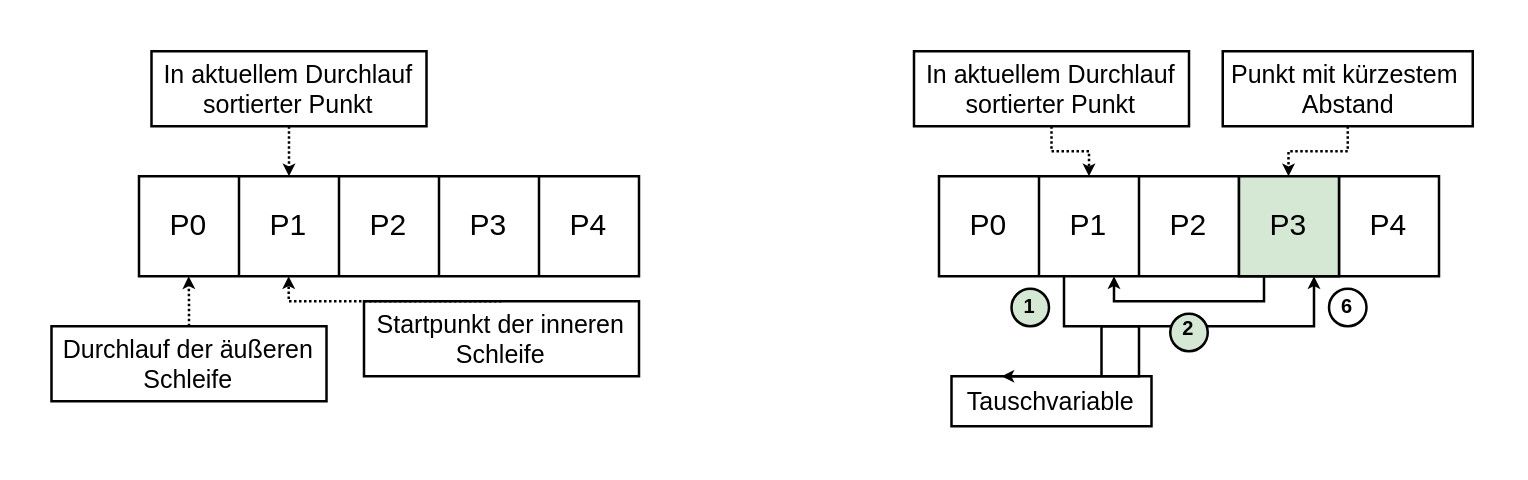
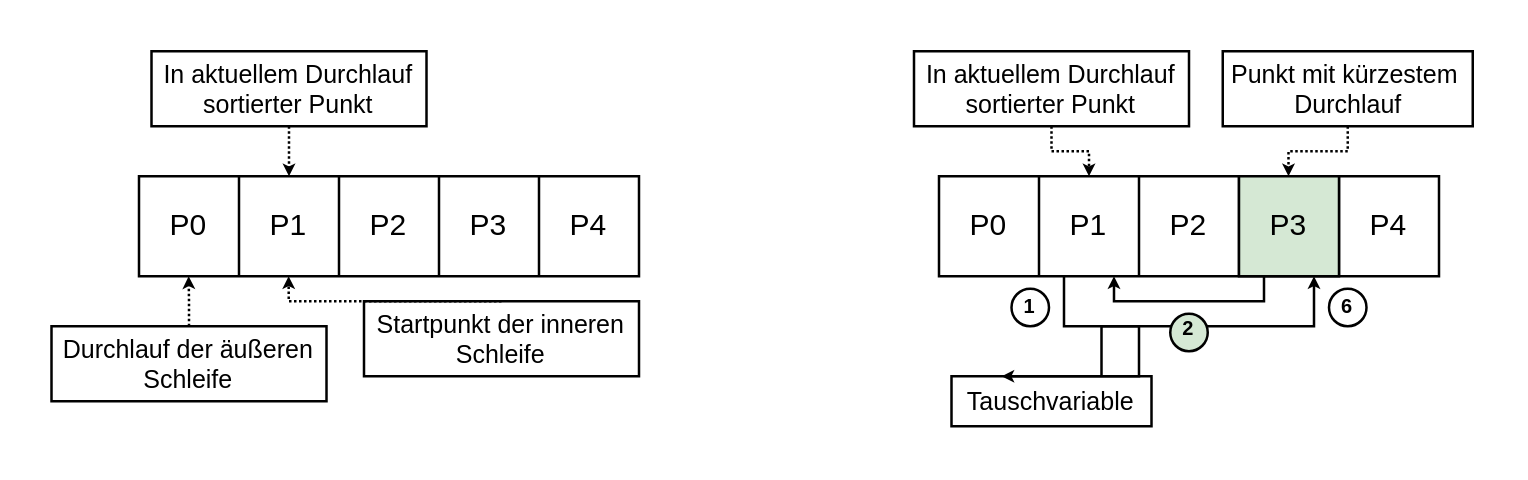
(1349, 89) -> (1349, 89)
(1030, 308) -> (1030, 308)
